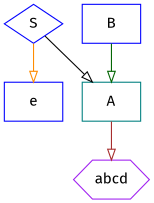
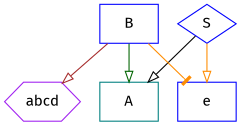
none -> (163, 57)
(111, 135) -> (89, 60)
